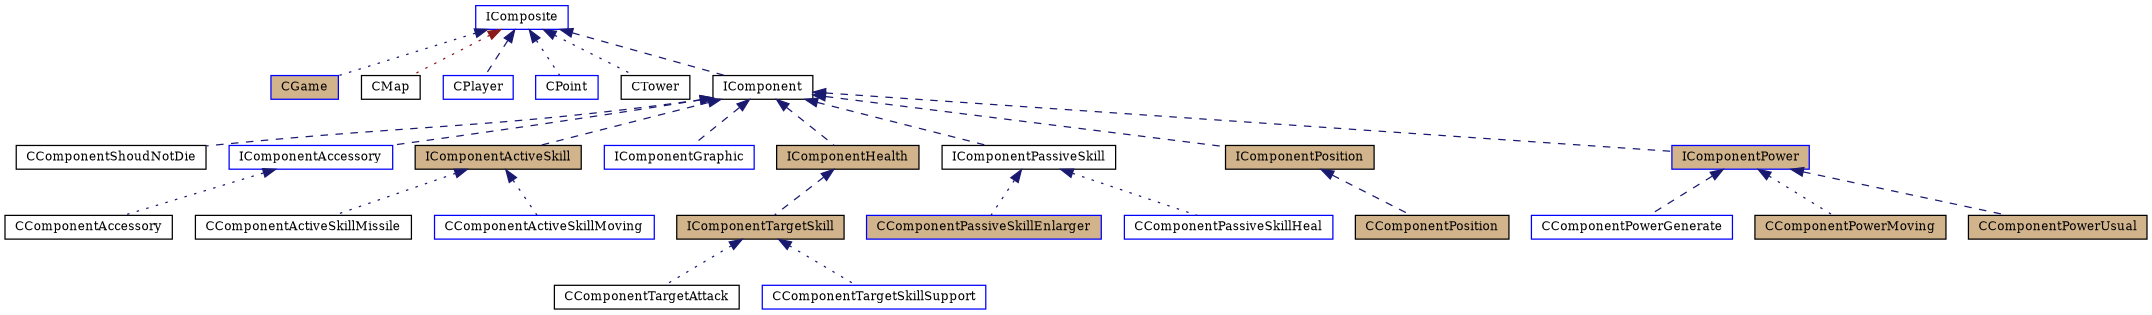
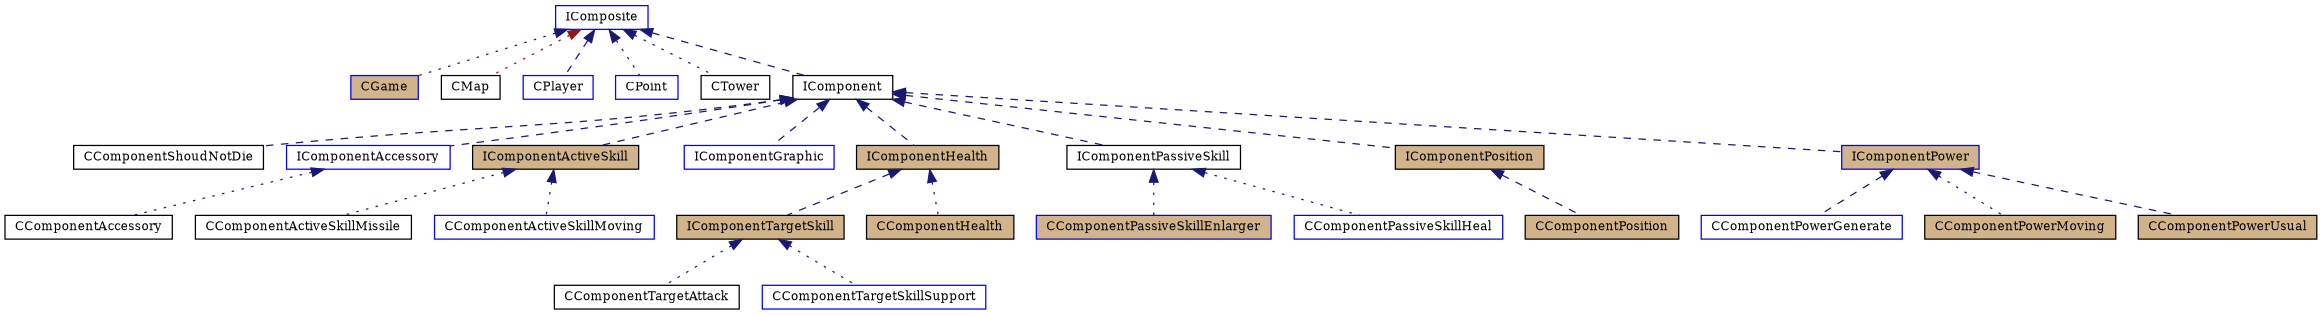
none -> (940, 227)
